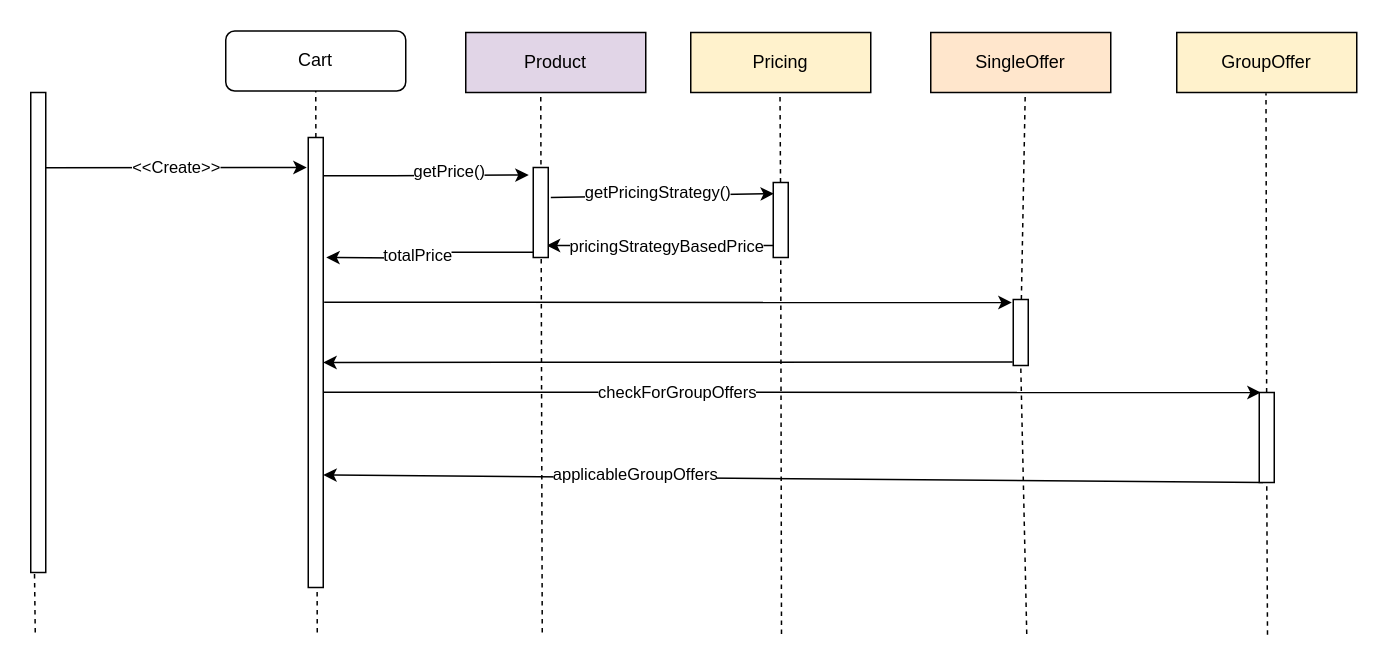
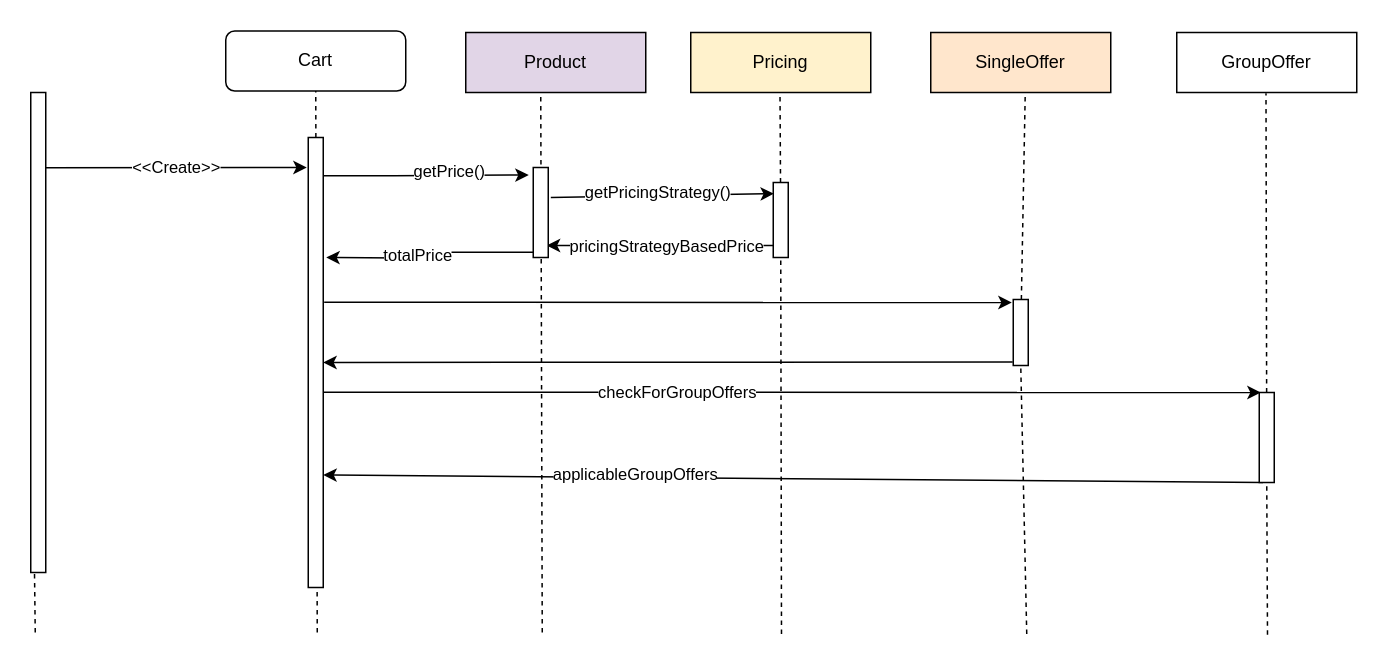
(1267, 62) -> (1267, 62)
